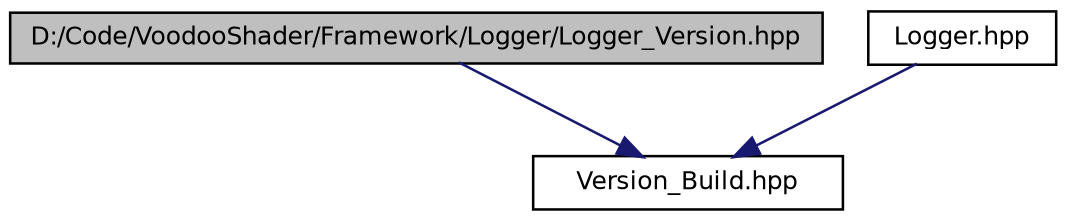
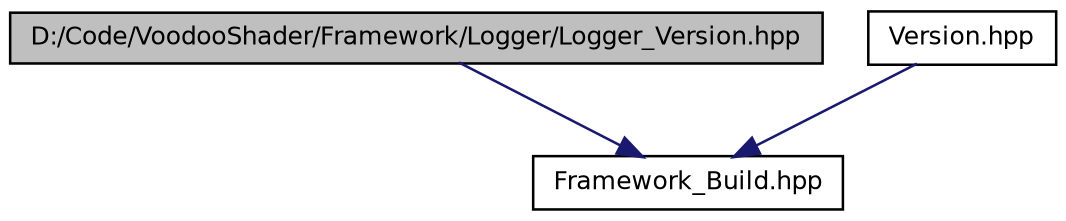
(962, 38) -> (962, 38)
(688, 183) -> (688, 183)
